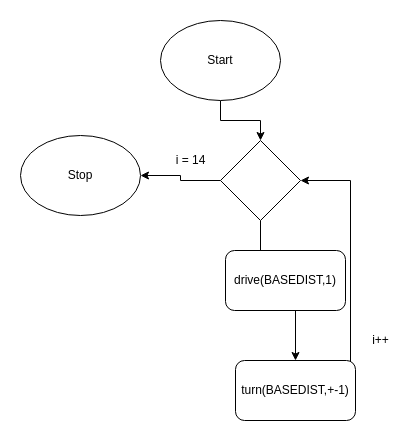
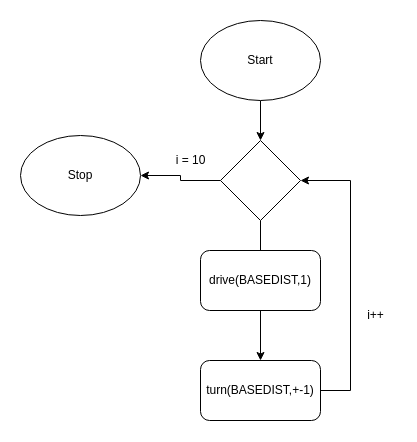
(221, 61) -> (261, 61)
(191, 161) -> (191, 161)
(286, 281) -> (261, 281)
(381, 341) -> (376, 316)
(296, 391) -> (261, 391)
